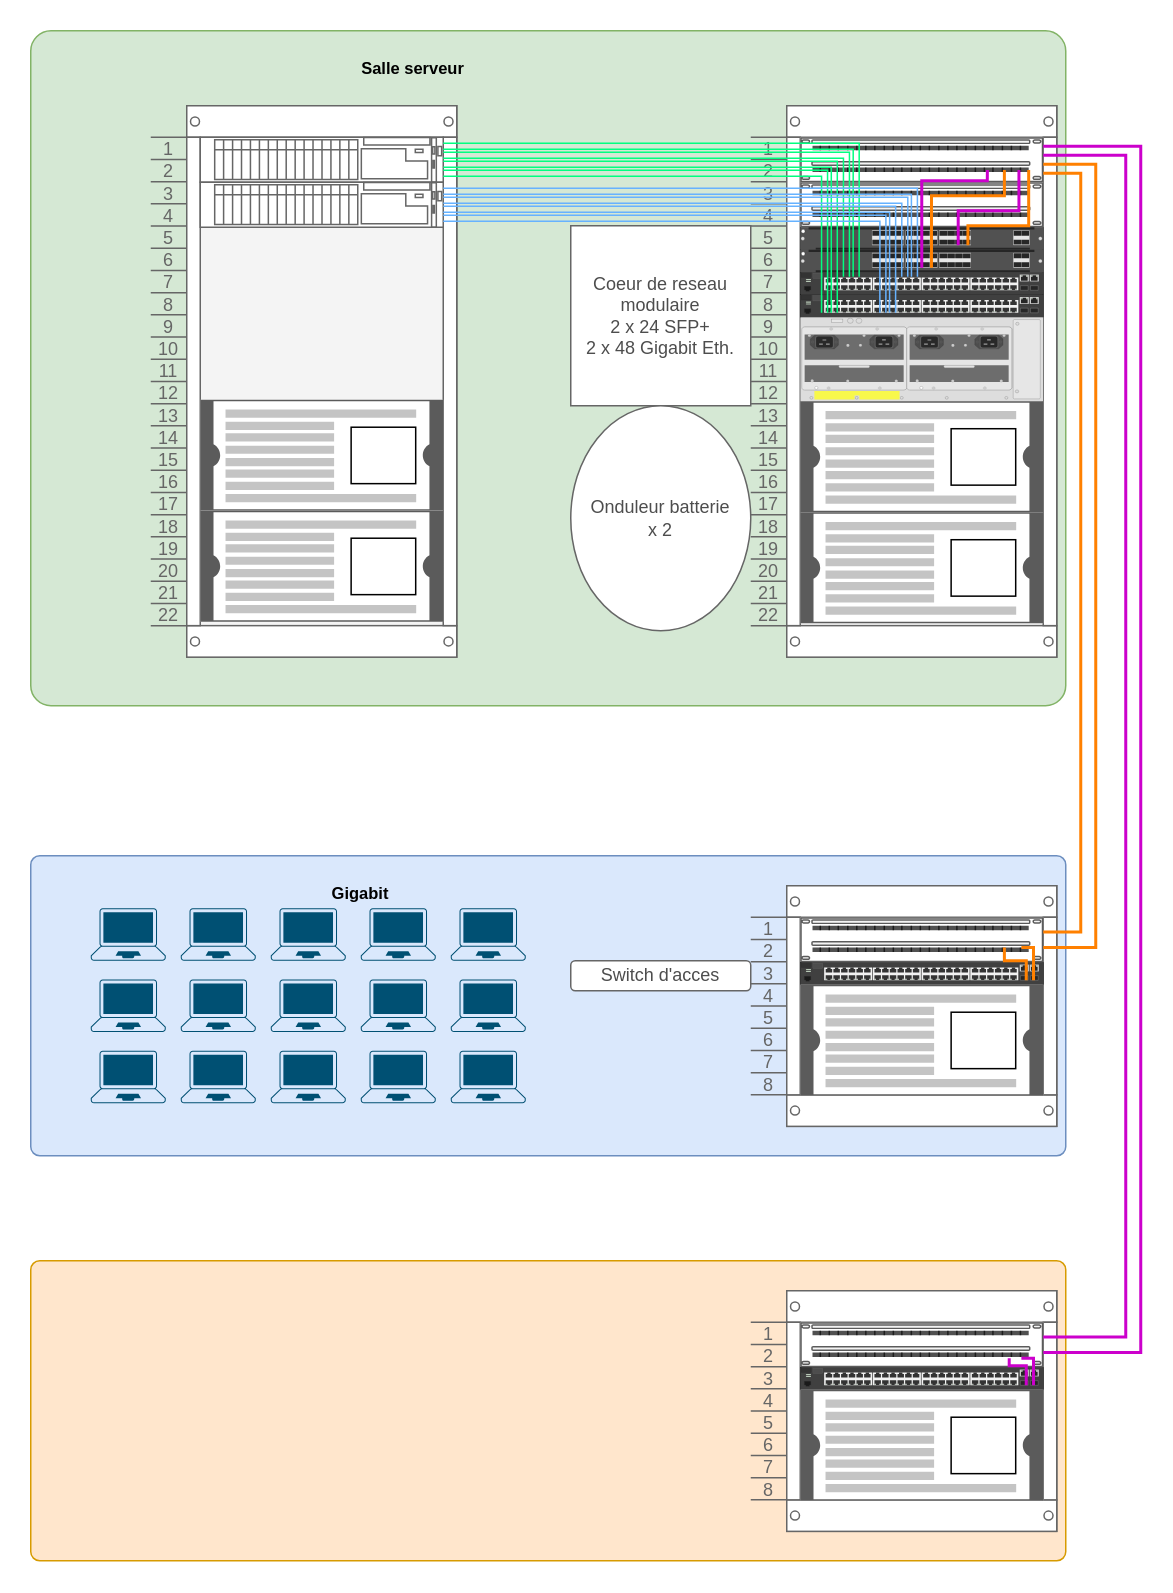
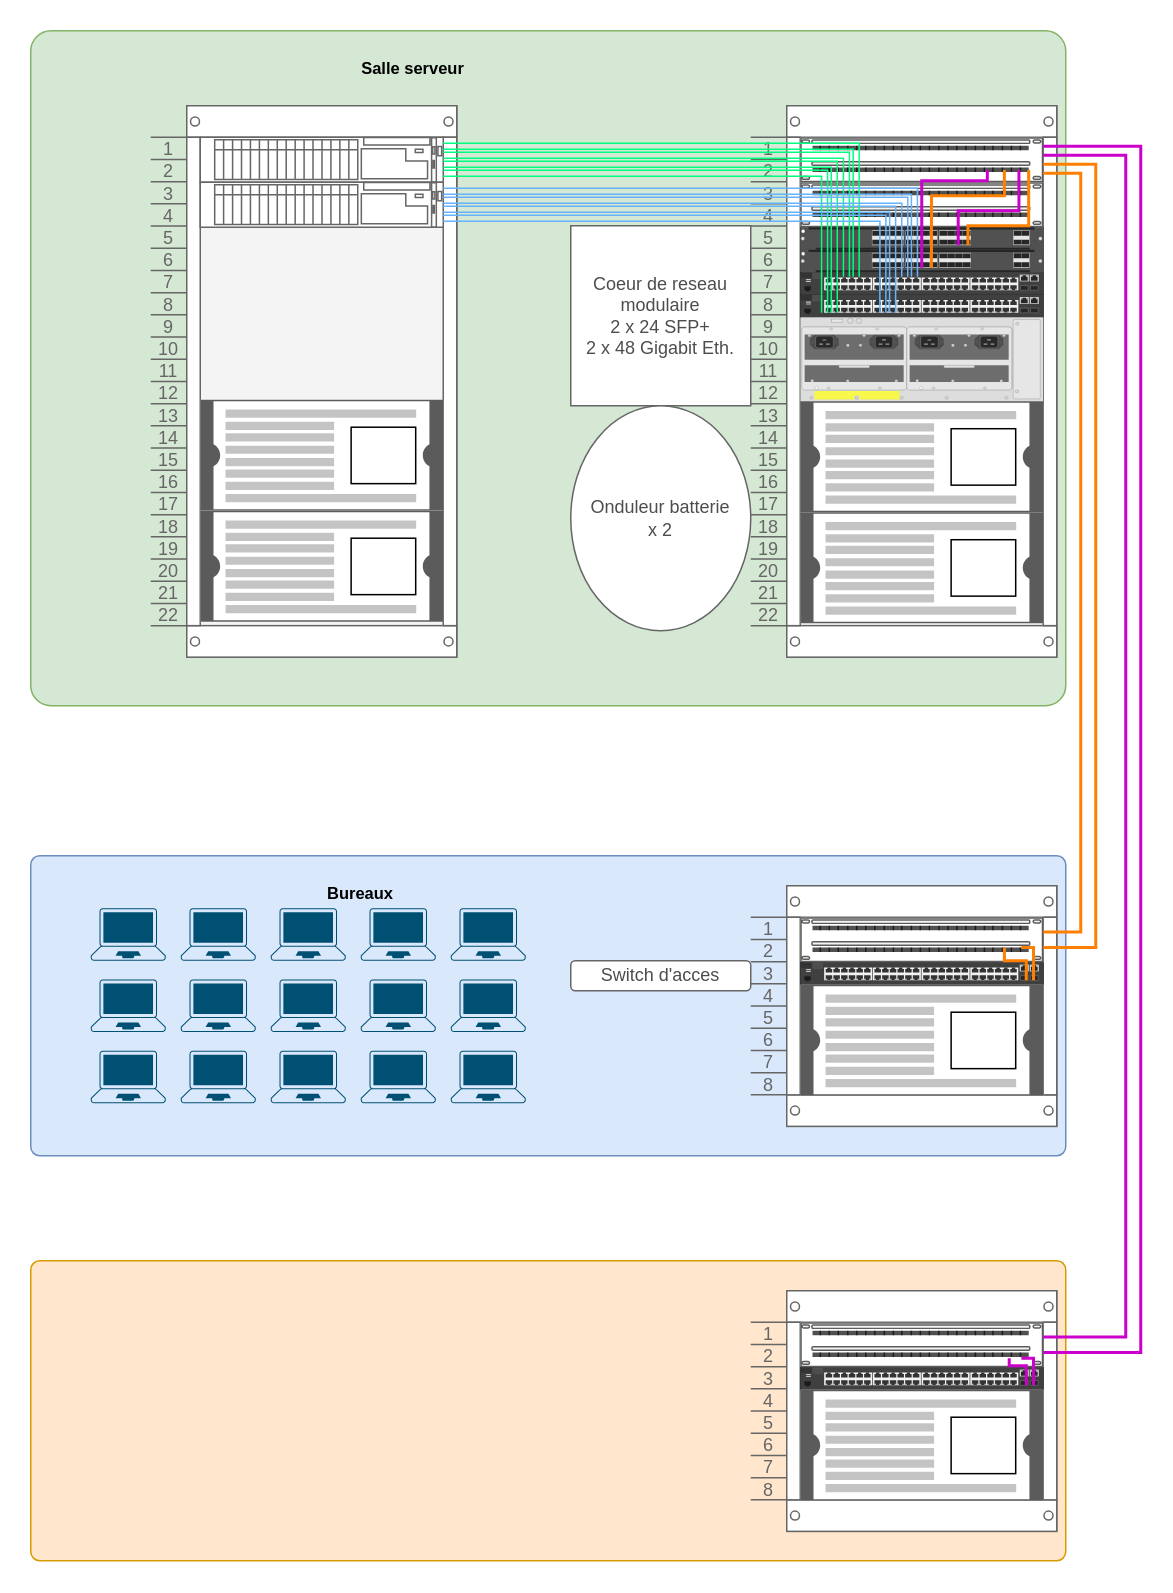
(361, 893) -> (361, 893)
